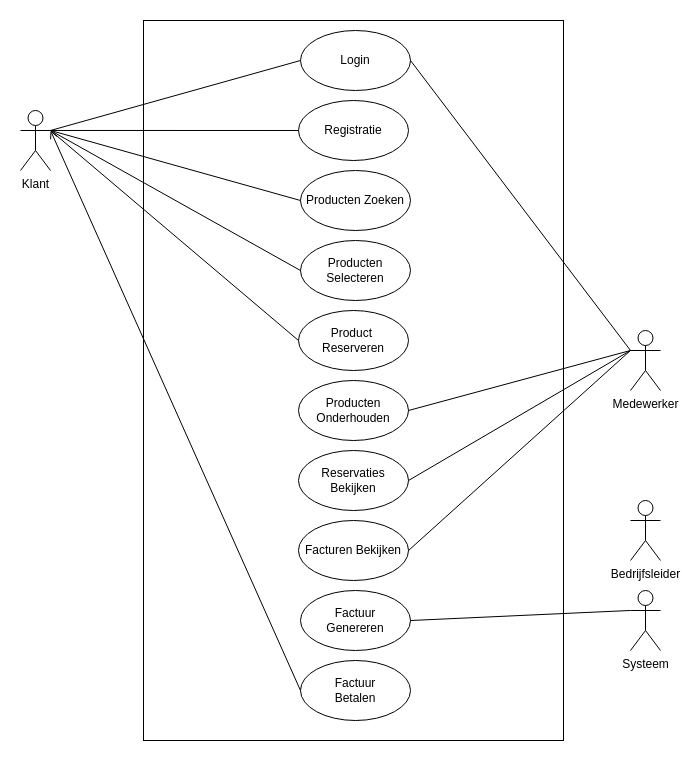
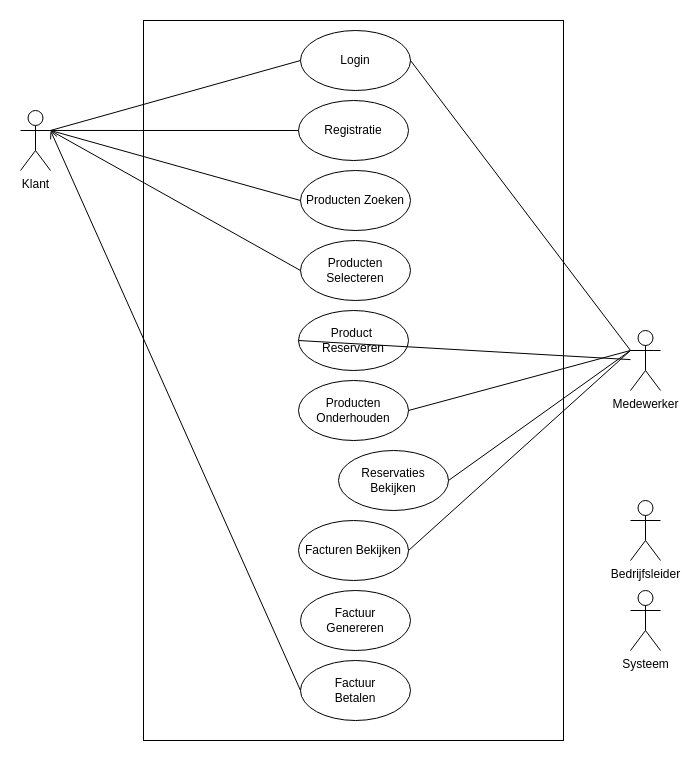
(177, 237) -> (448, 349)
(354, 481) -> (394, 481)
(520, 616) -> none
